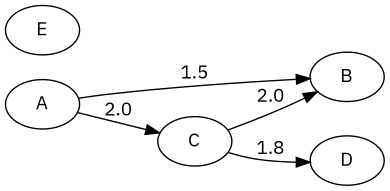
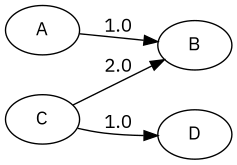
(43, 30) -> none
(195, 73) -> (119, 27)
(112, 121) -> none
(271, 149) -> (119, 123)
